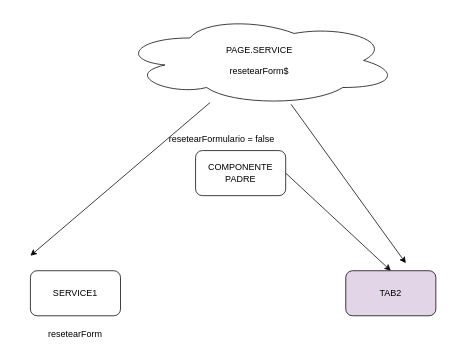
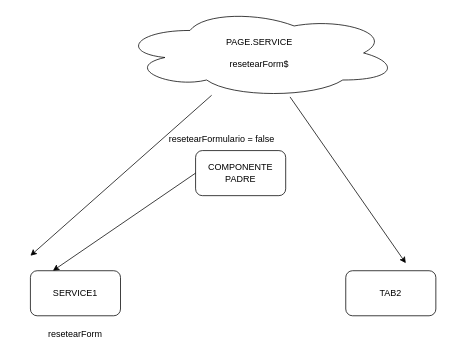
(259, 60) -> (259, 53)
none -> (127, 220)
(336, 220) -> none
(390, 293) -> (390, 293)
